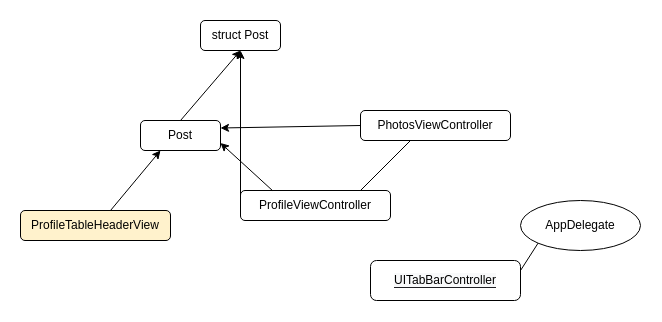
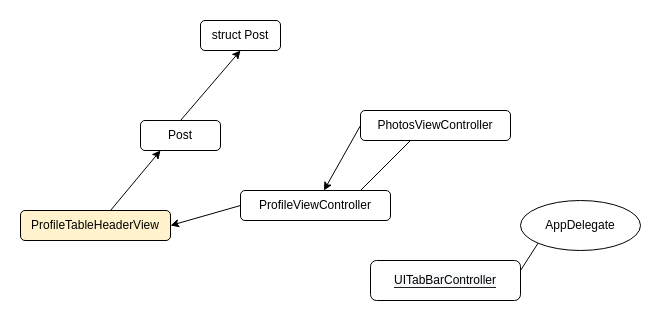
(241, 125) -> (209, 215)
(294, 127) -> (344, 155)
(249, 169) -> none
